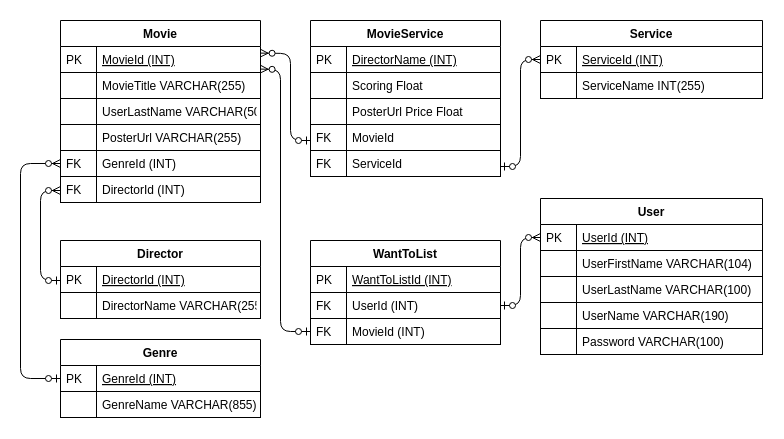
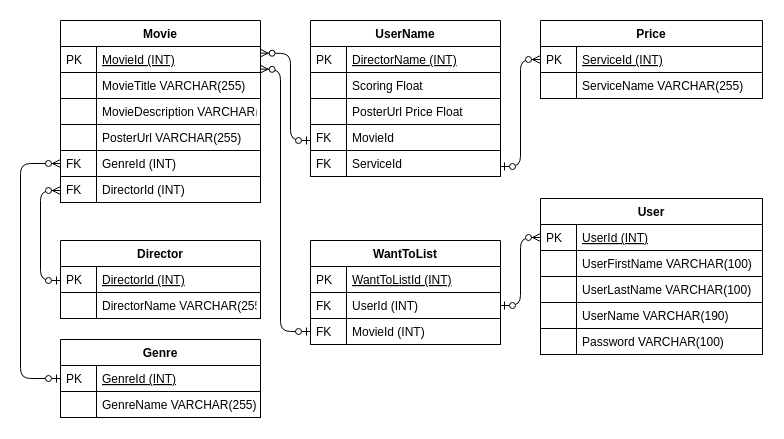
(405, 34) -> (405, 34)
(651, 34) -> (651, 34)
(648, 86) -> (661, 86)
(186, 112) -> (195, 112)
(668, 264) -> (668, 264)
(176, 405) -> (176, 405)
